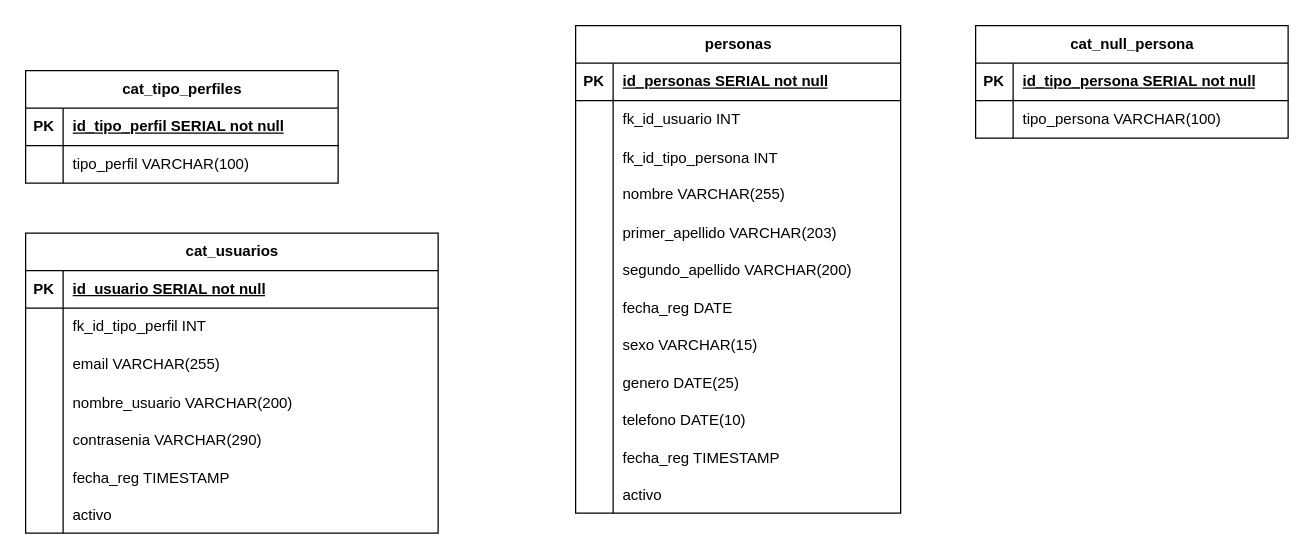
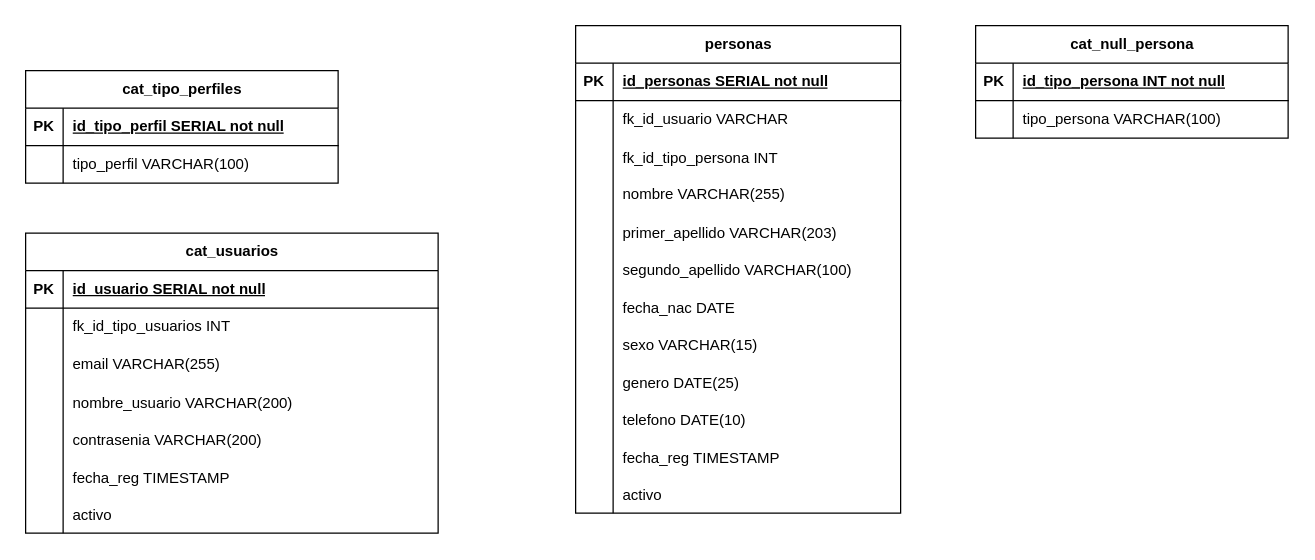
(1140, 82) -> (1127, 82)
(689, 119) -> (705, 119)
(737, 270) -> (737, 270)
(679, 308) -> (679, 308)
(152, 327) -> (162, 327)
(169, 440) -> (169, 440)
